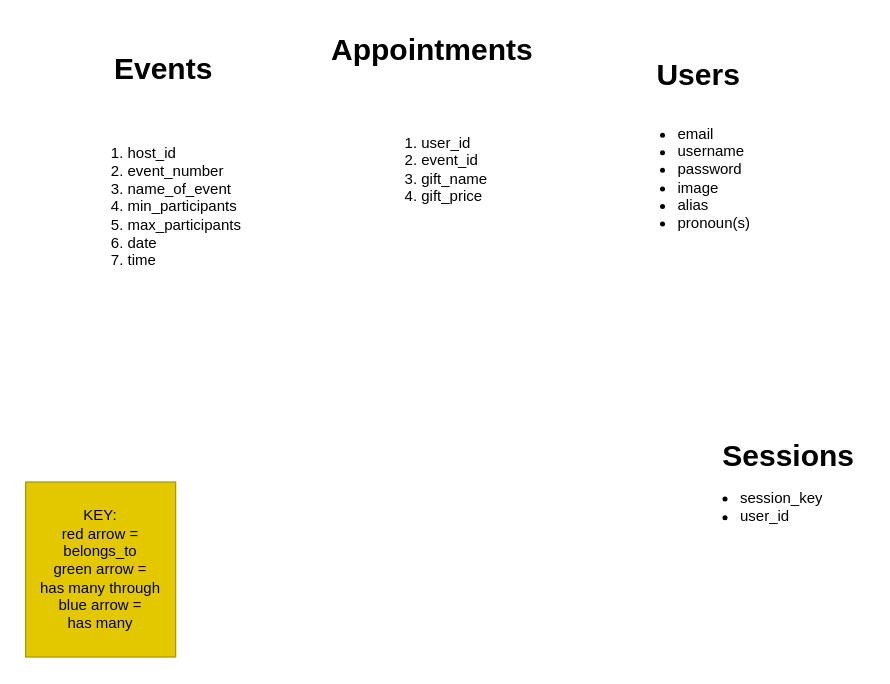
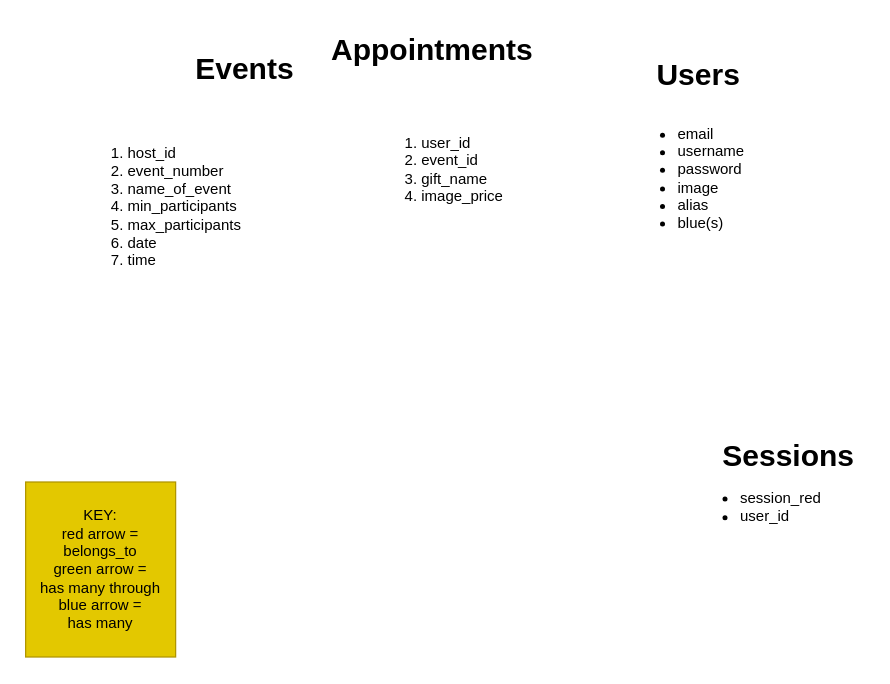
(163, 69) -> (244, 69)
(410, 169) -> (414, 169)
(670, 169) -> (662, 169)
(735, 507) -> (735, 507)
